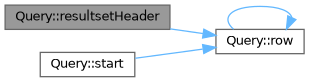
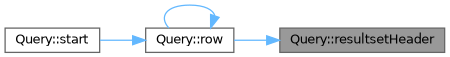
(187, 31) -> (250, 40)
